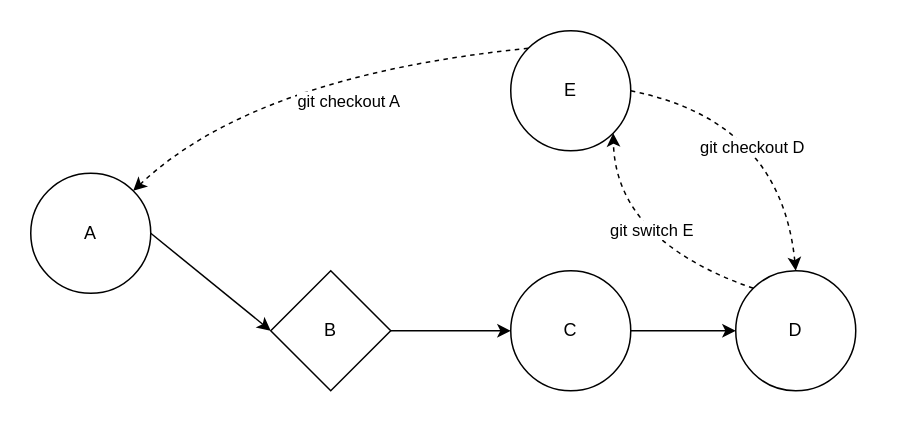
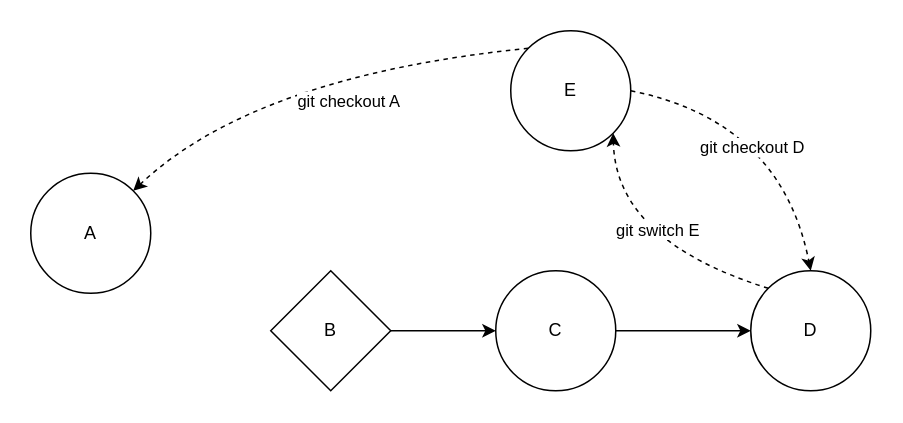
(207, 279) -> none
(571, 331) -> (556, 331)
(796, 331) -> (811, 331)
